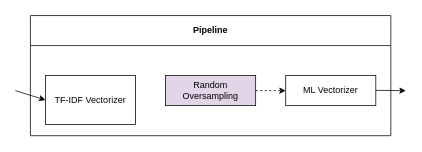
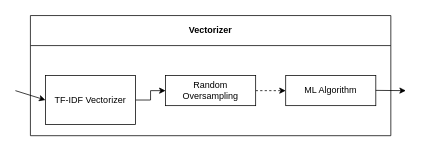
(210, 30) -> (210, 30)
(210, 90) -> (210, 90)
(330, 90) -> (330, 90)
none -> (150, 91)
